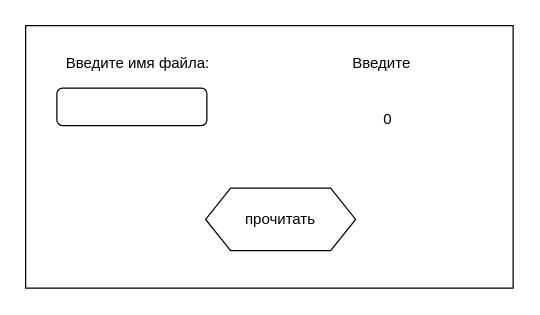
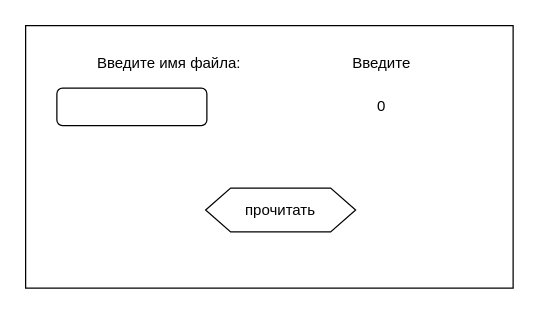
(138, 63) -> (169, 63)
(388, 119) -> (382, 107)
(281, 219) -> (281, 210)
